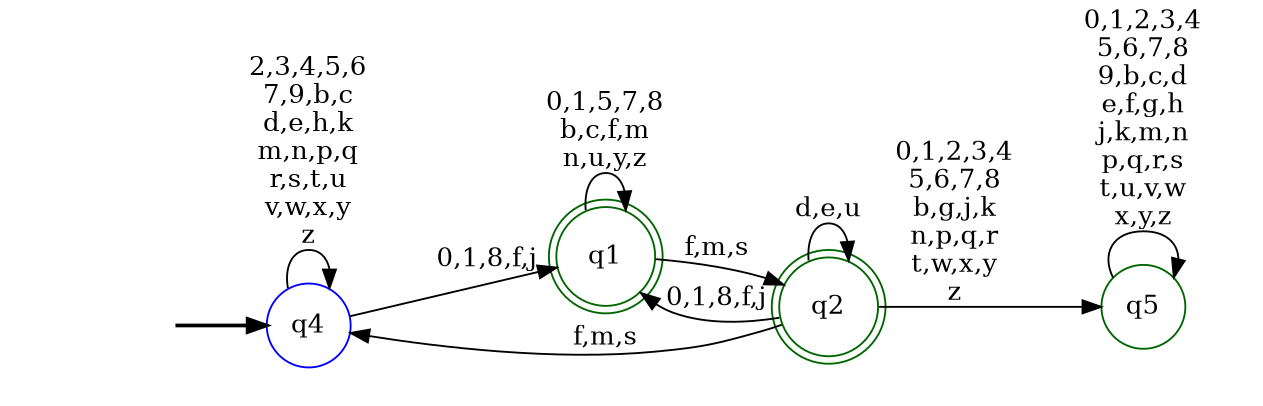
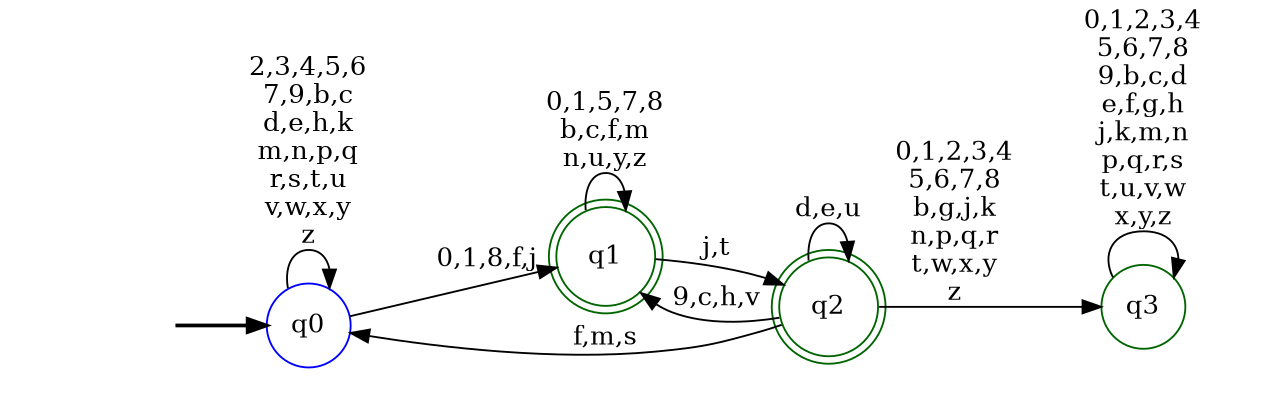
(717, 248) -> (717, 248)
(717, 298) -> (717, 298)
(1143, 307) -> (1143, 307)
(309, 325) -> (309, 325)
